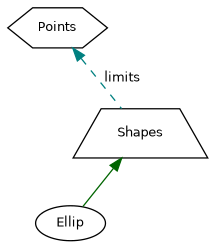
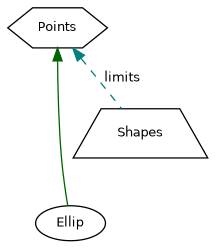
(98, 187) -> (60, 134)
